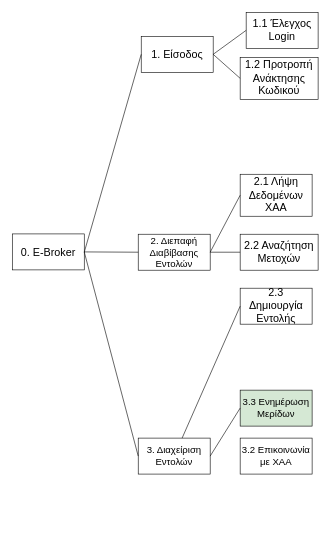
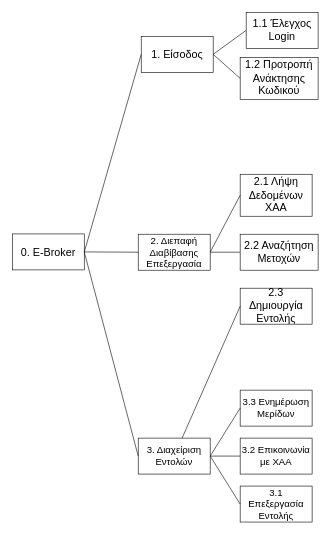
(174, 252) -> (174, 252)
(276, 408) -> (276, 408)
none -> (227, 456)
none -> (226, 481)
none -> (276, 504)
